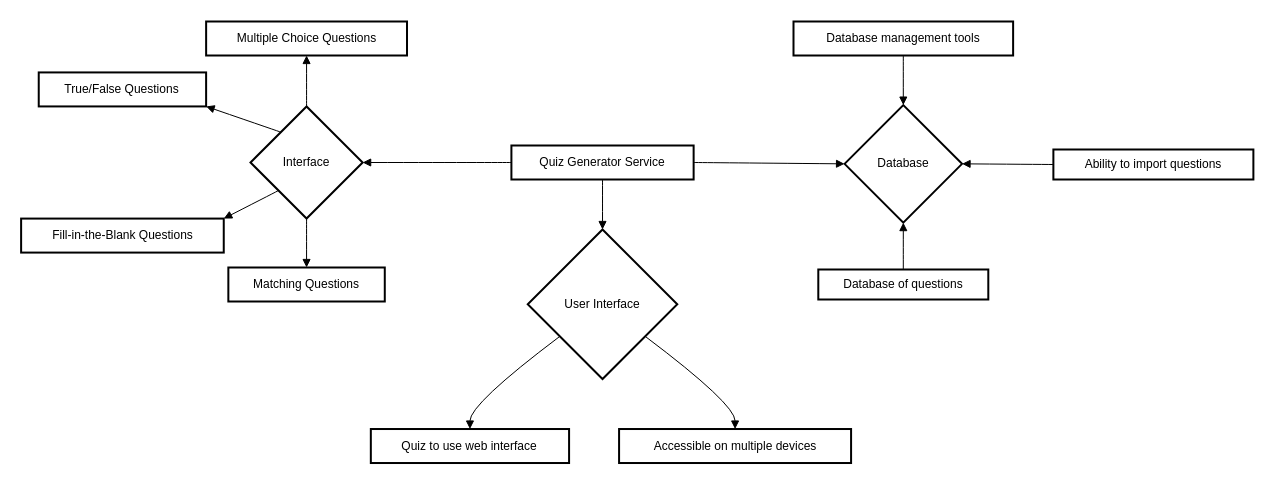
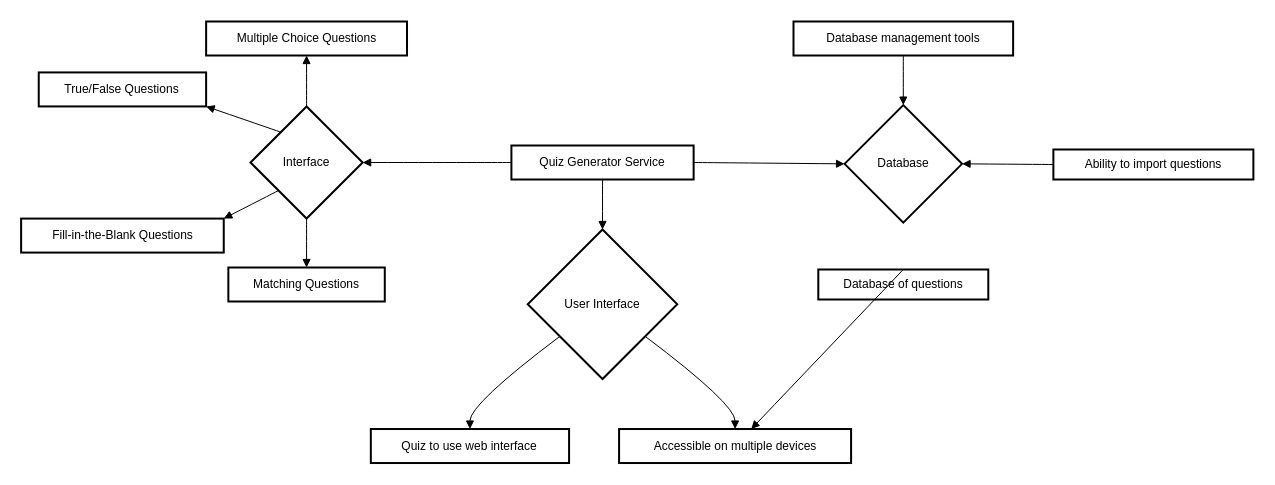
(903, 250) -> (829, 347)
